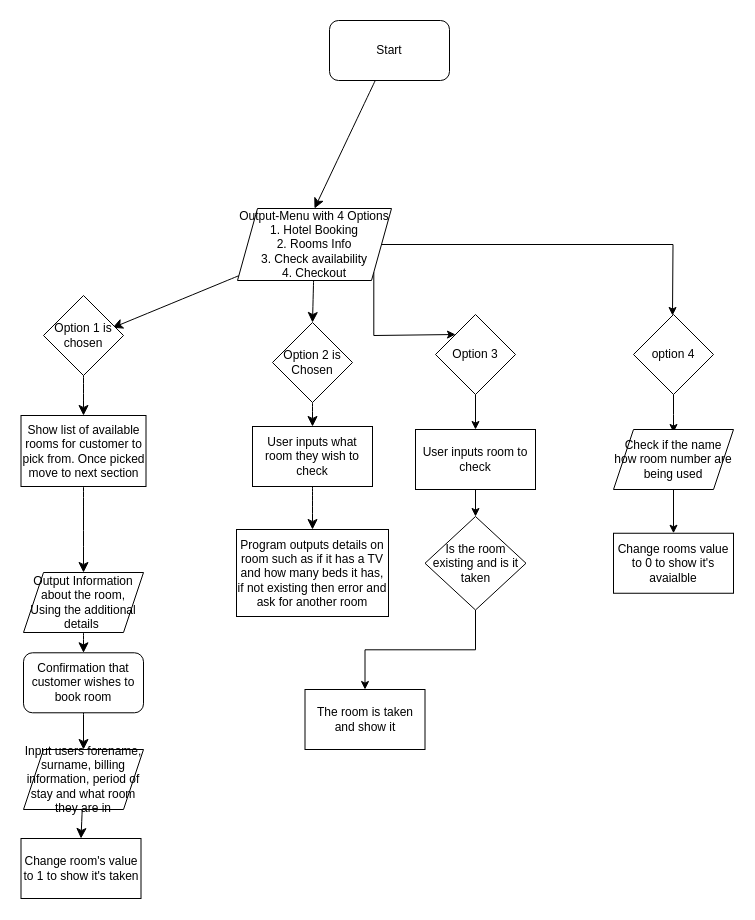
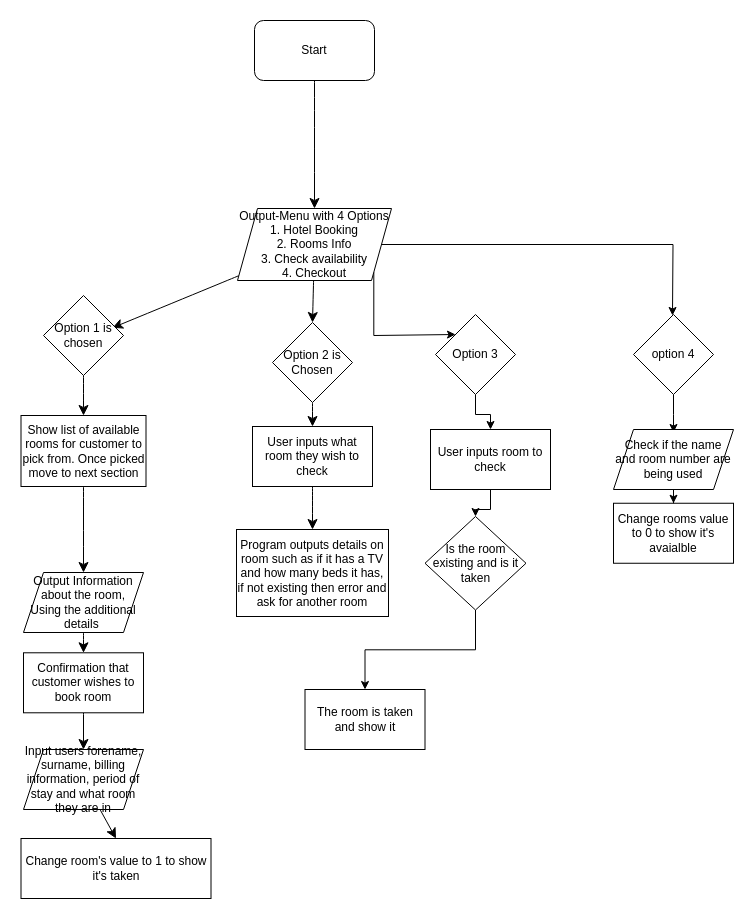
(390, 51) -> (315, 51)
(476, 460) -> (491, 460)
(674, 460) -> (674, 460)
(674, 563) -> (674, 533)
(84, 683) -> (84, 683)
(81, 869) -> (116, 869)
